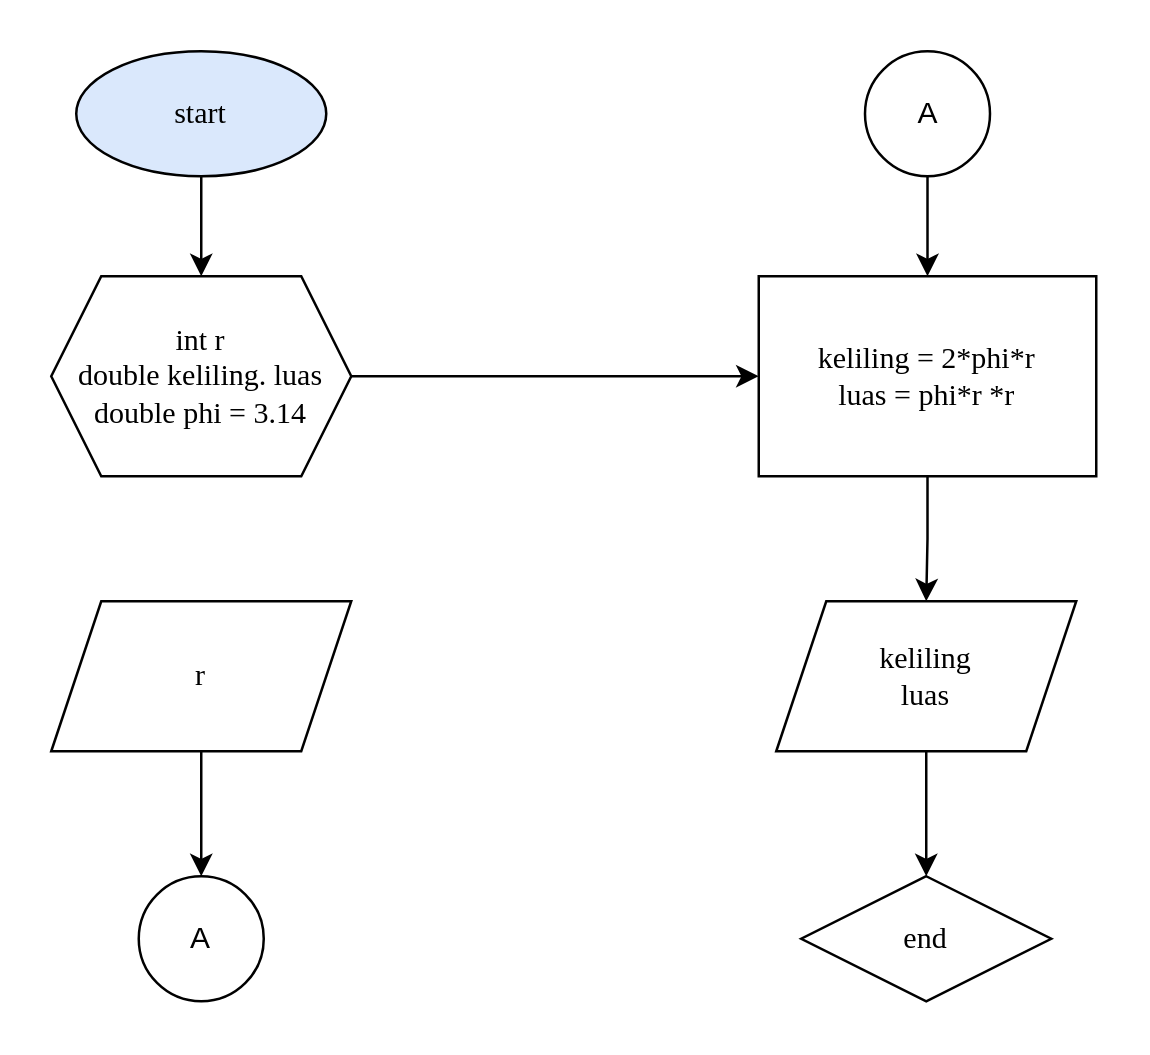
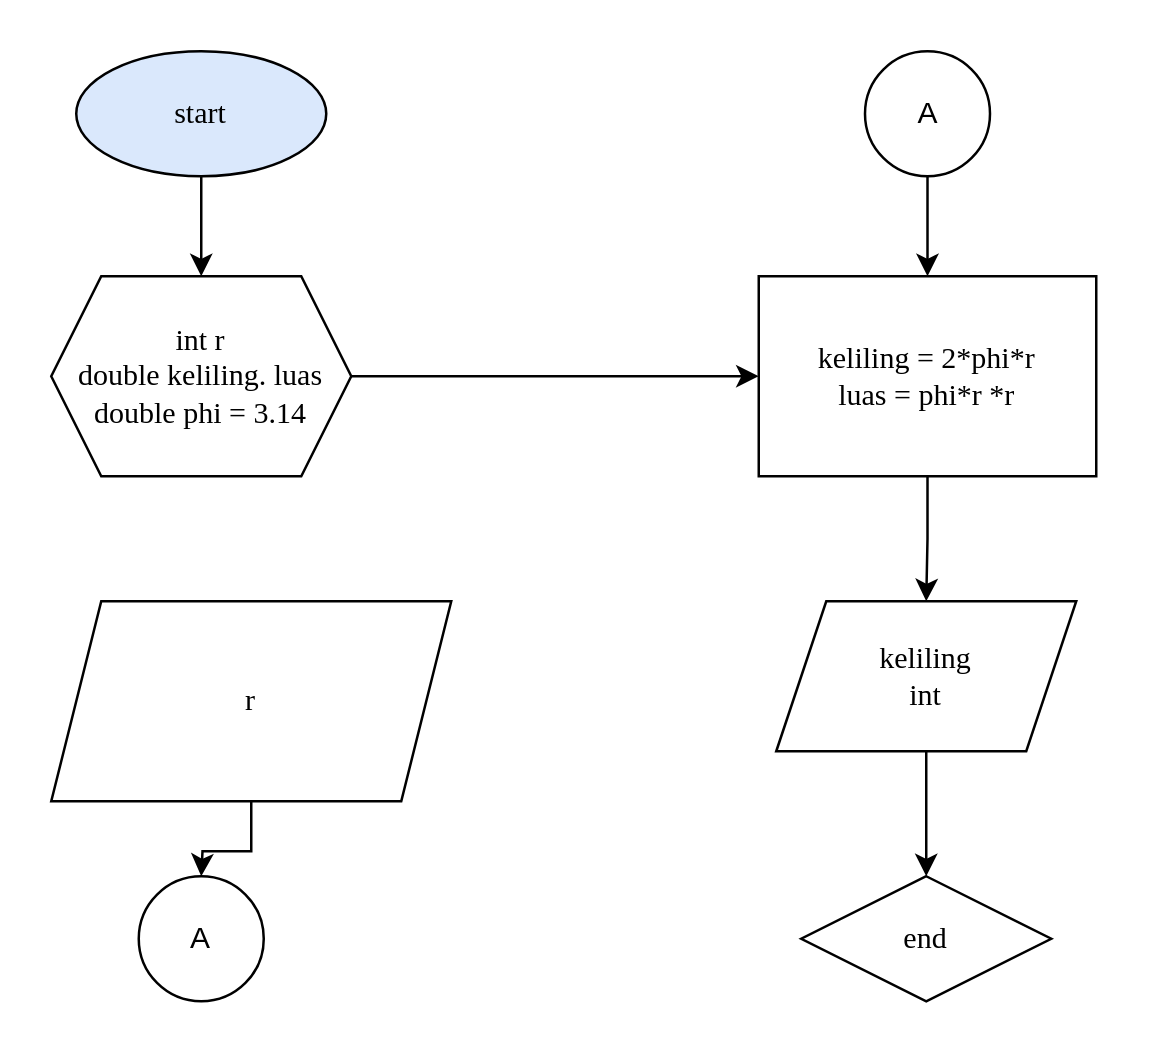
(201, 676) -> (251, 701)
(926, 676) -> (926, 676)
